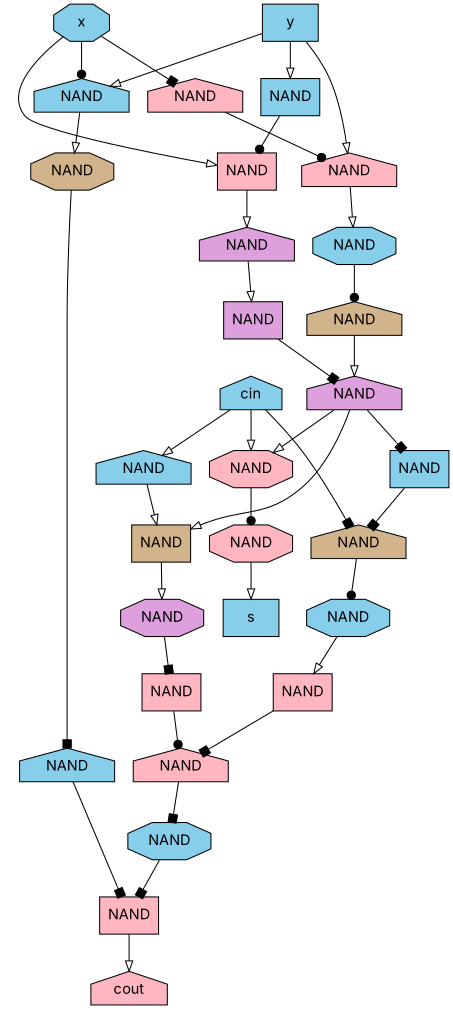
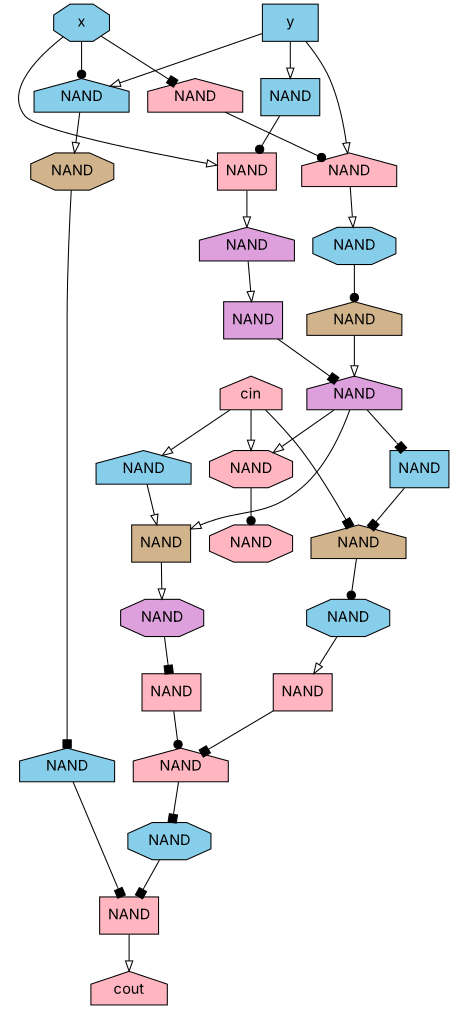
(251, 395) -> (251, 395)
(251, 618) -> none
